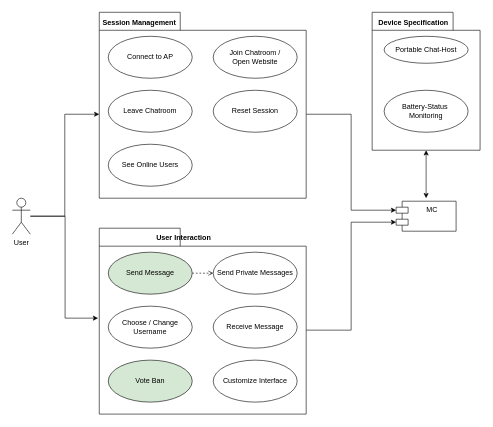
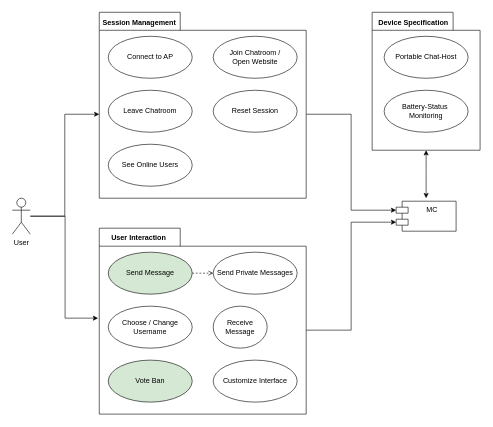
(426, 50) -> (426, 57)
(184, 237) -> (139, 237)
(255, 327) -> (240, 327)
